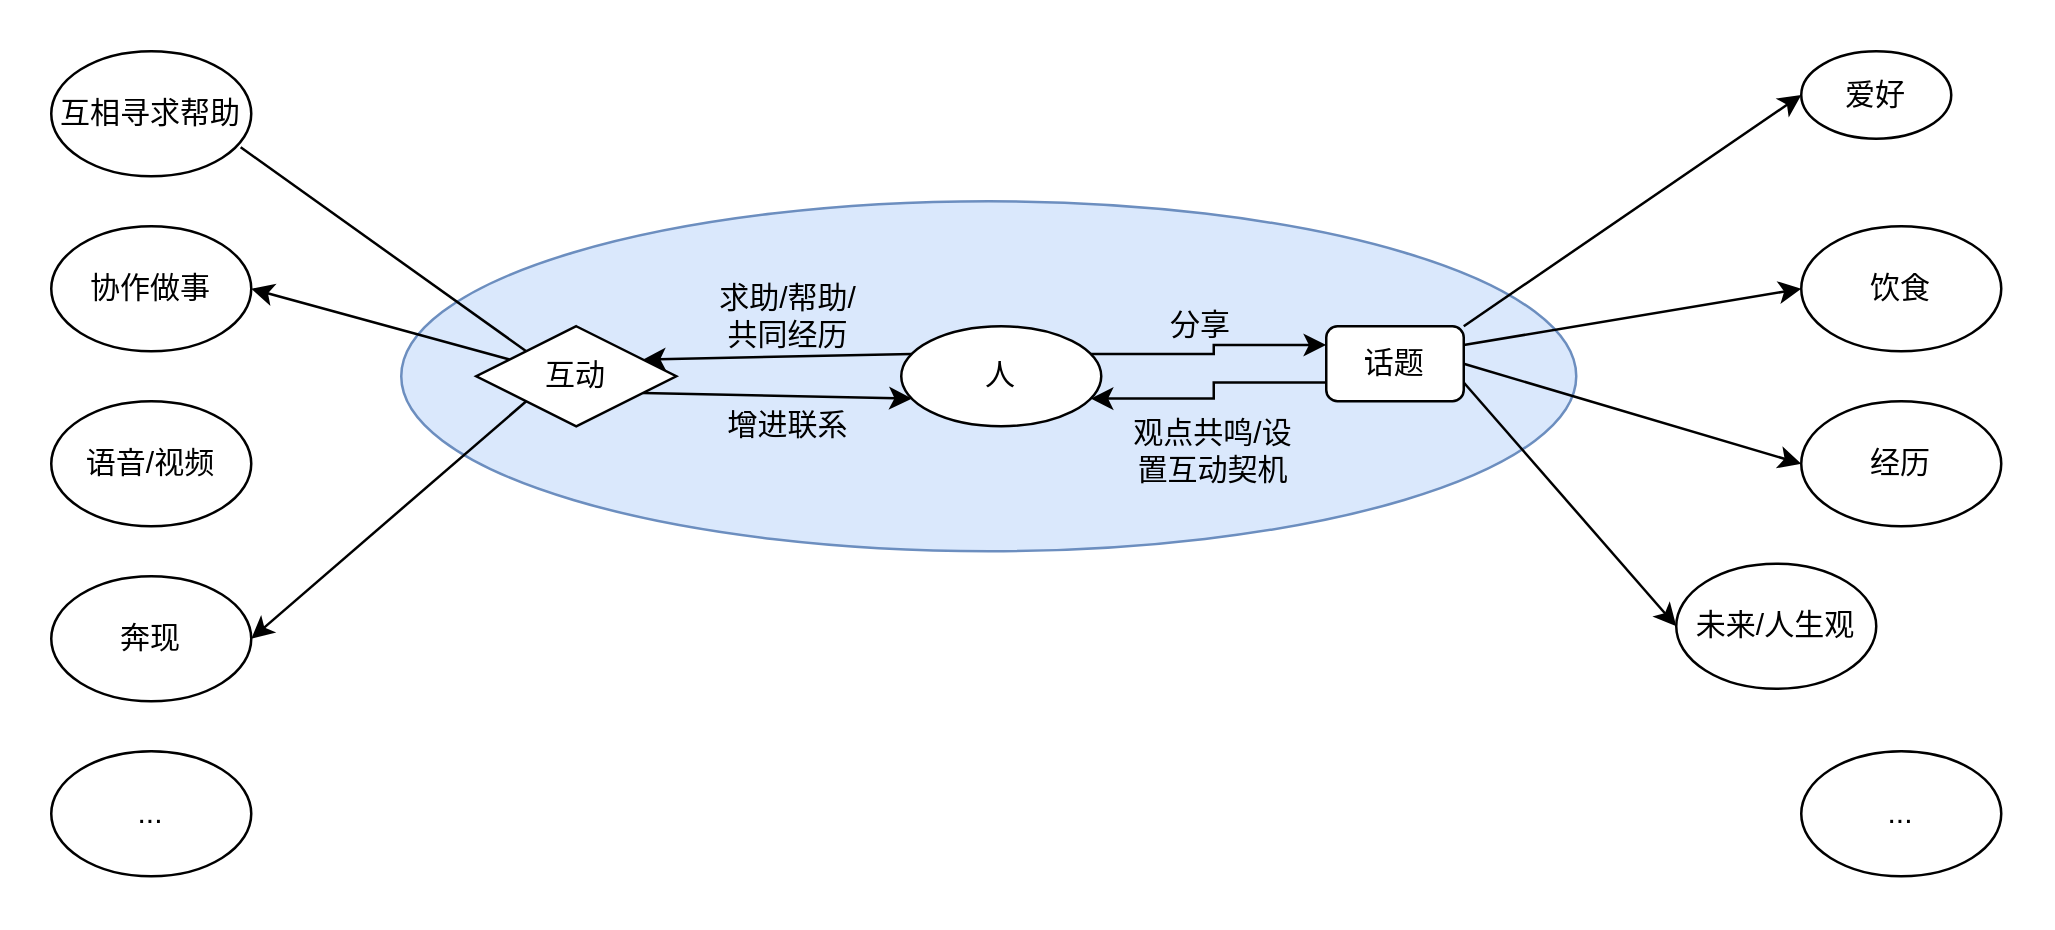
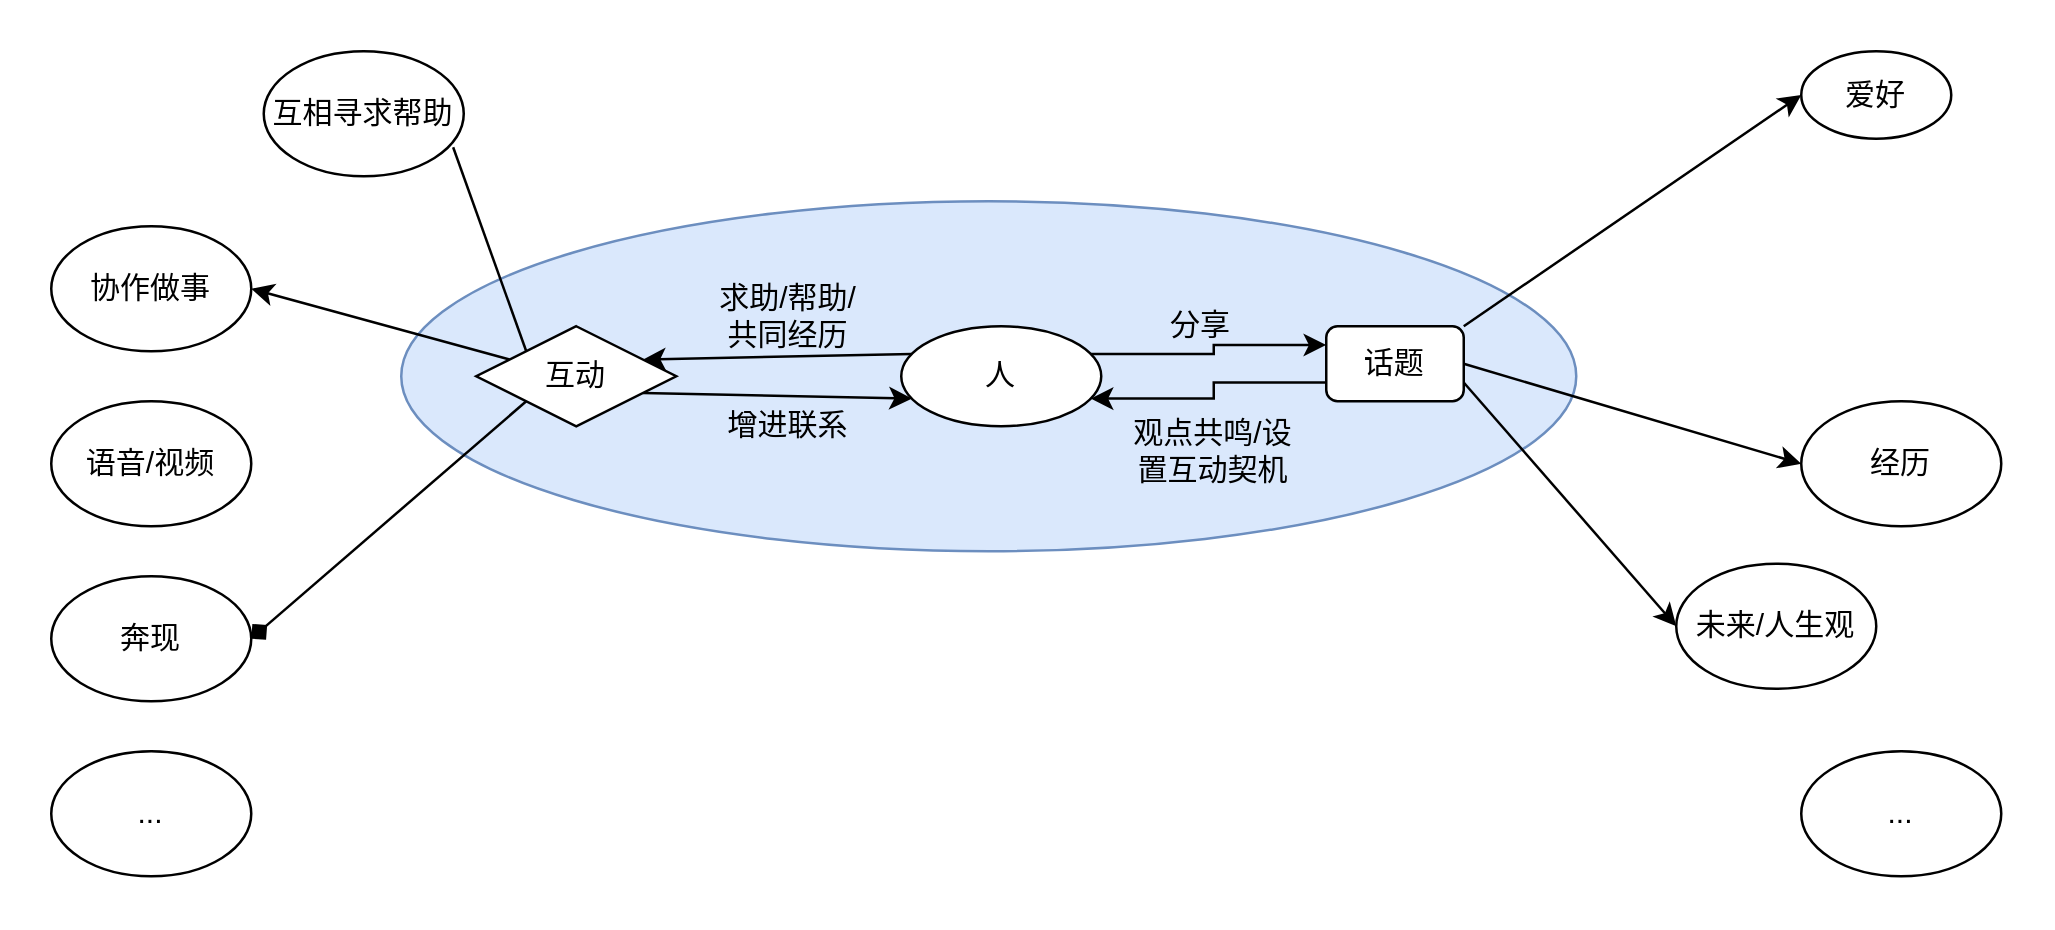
(151, 114) -> (364, 114)
(1901, 289) -> none
(1625, 318) -> none
(266, 626) -> (267, 625)
